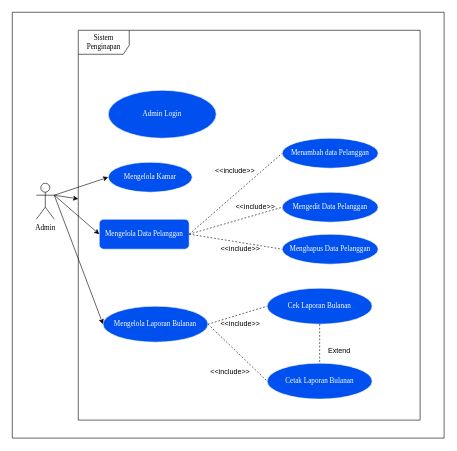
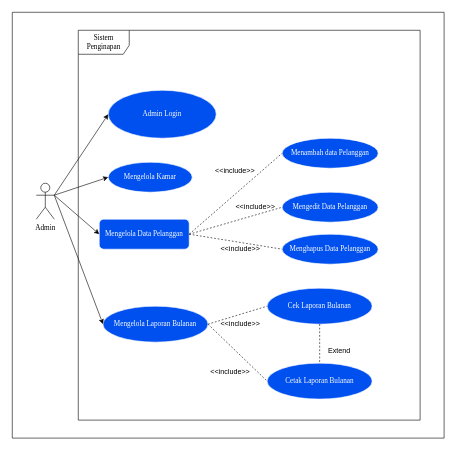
(66, 197) -> (81, 155)
